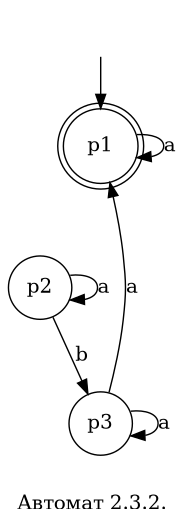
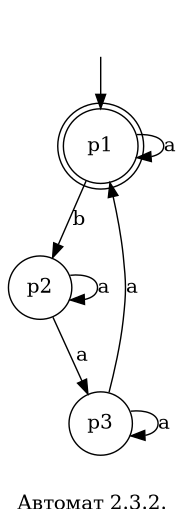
none -> (72, 213)
(82, 356) -> (82, 356)
